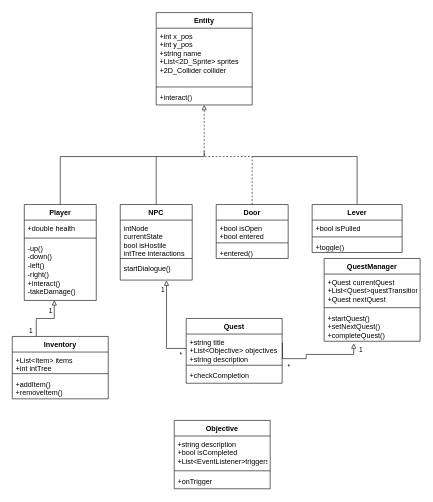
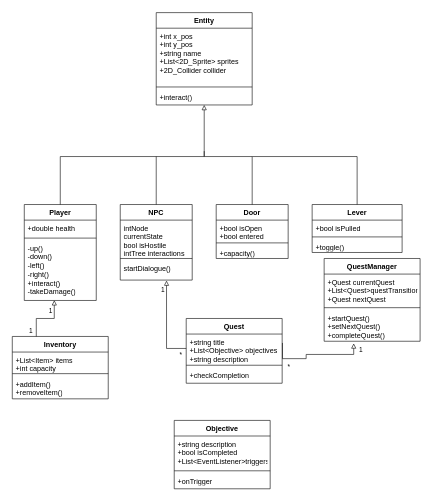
(252, 158) -> (252, 158)
(240, 254) -> (241, 254)
(47, 365) -> (47, 365)
